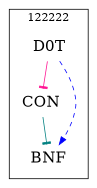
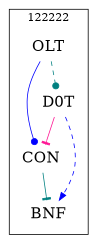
none -> (49, 47)
